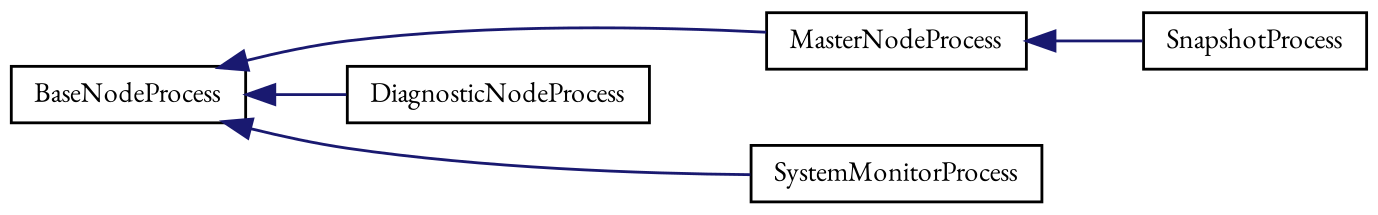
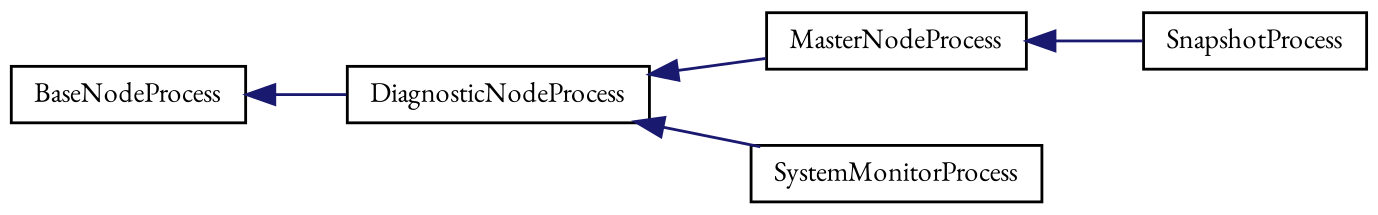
(505, 29) -> (722, 64)
(499, 165) -> (712, 137)
